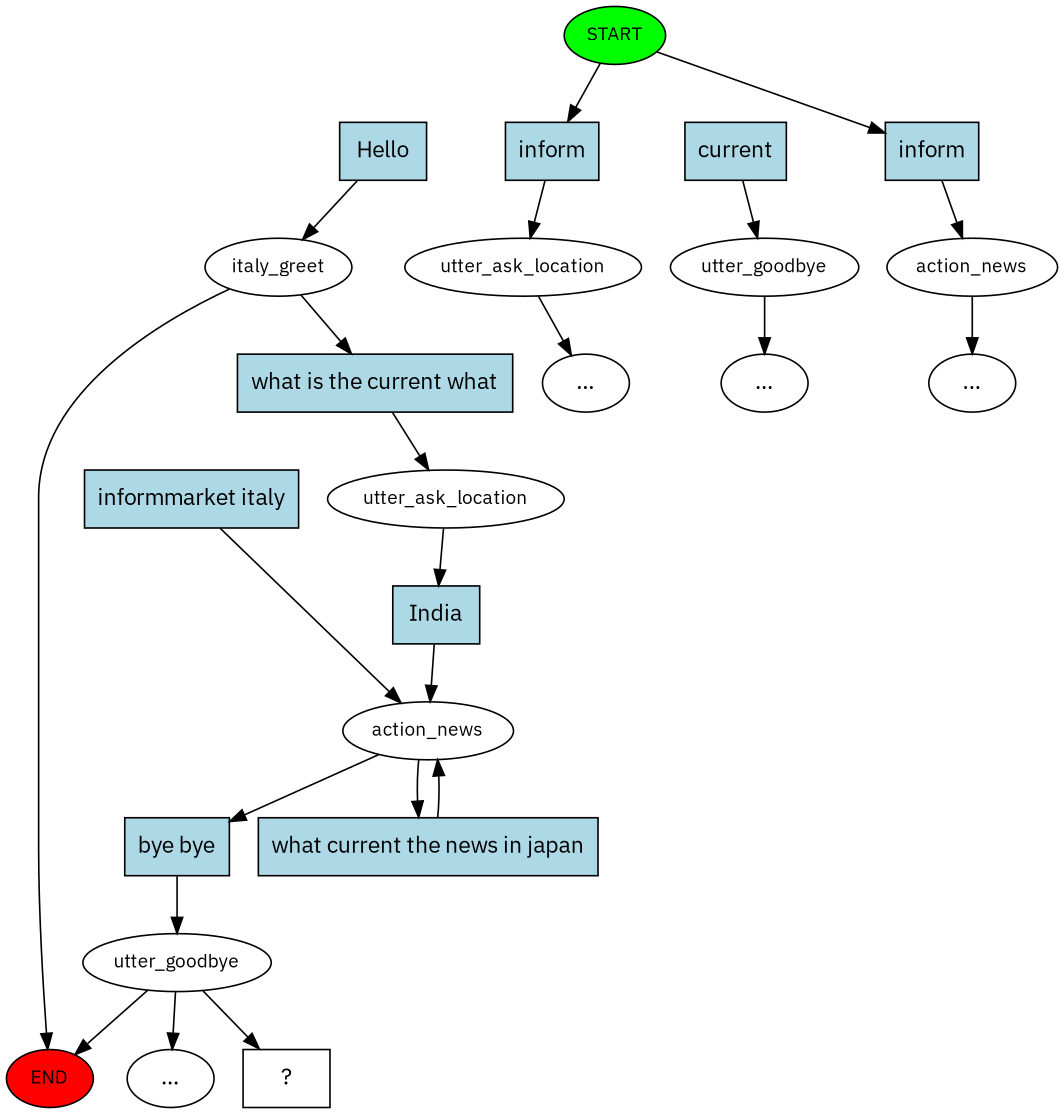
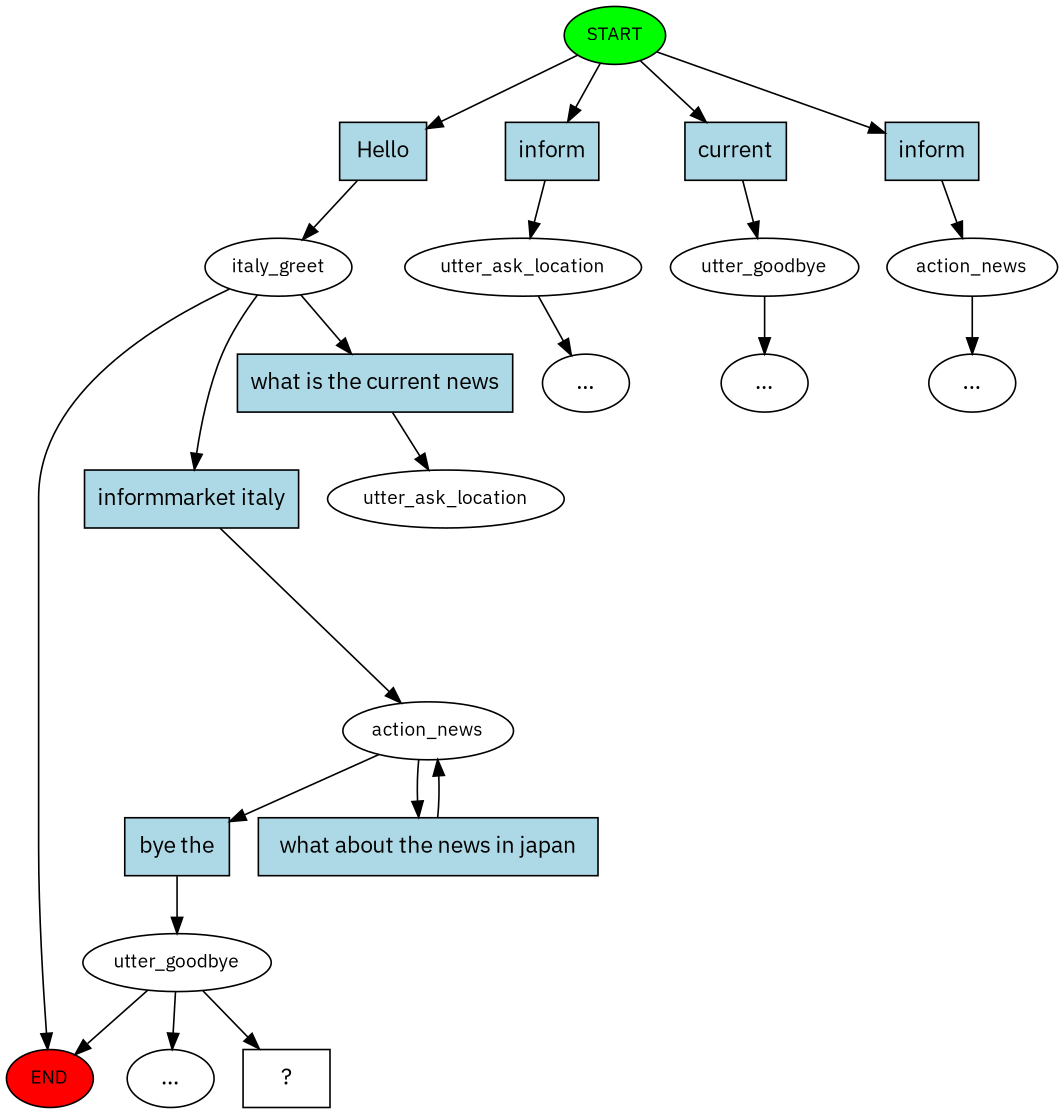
none -> (667, 86)
none -> (509, 88)
none -> (216, 370)
(375, 383) -> (375, 383)
(436, 615) -> none
(177, 847) -> (177, 847)
(428, 847) -> (428, 847)
